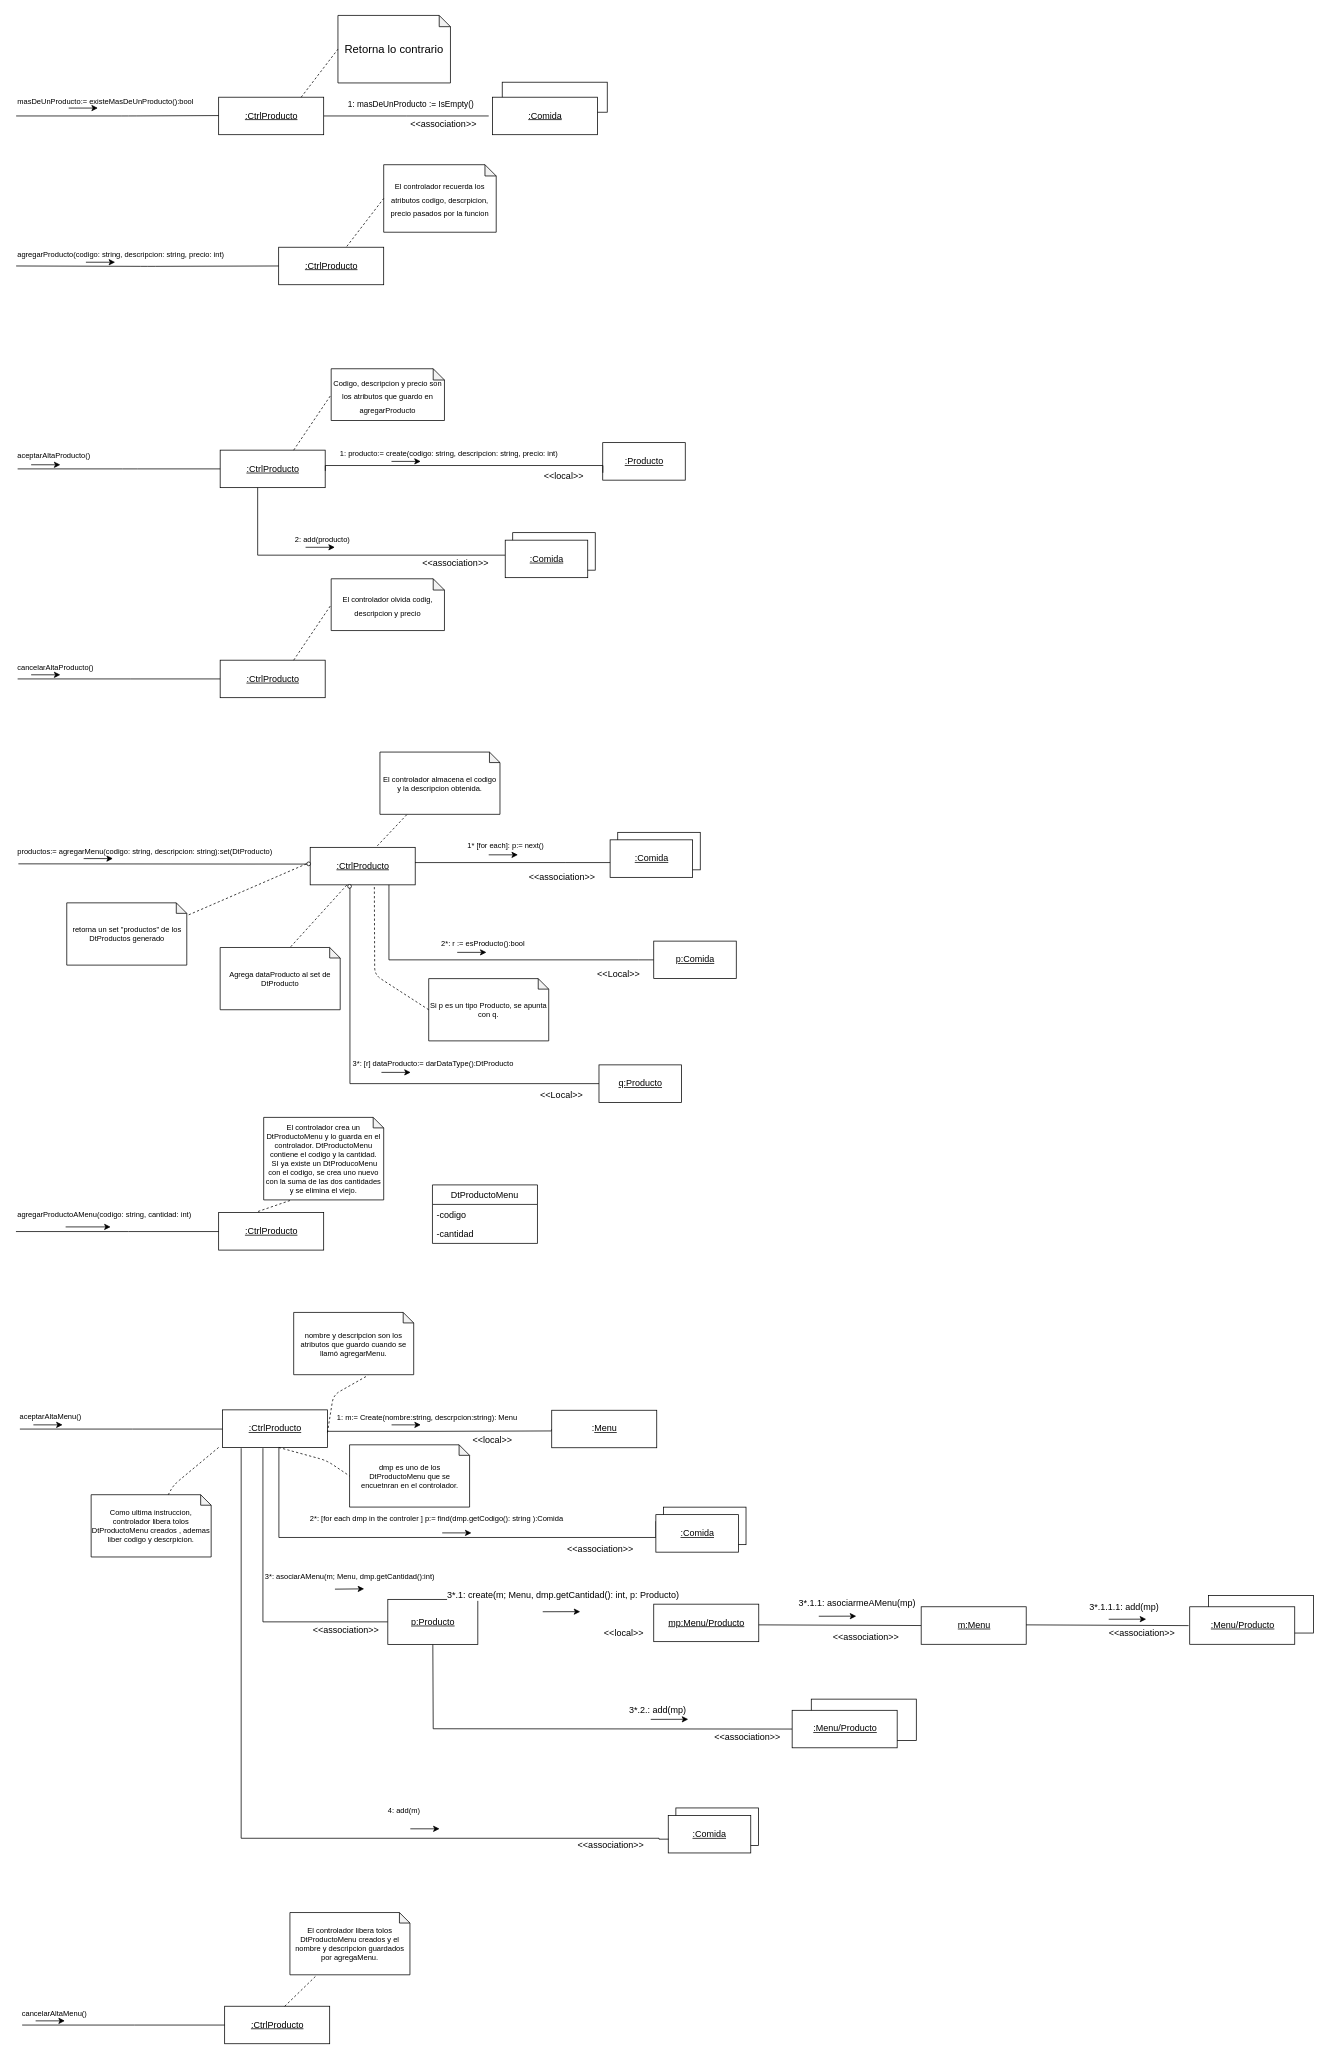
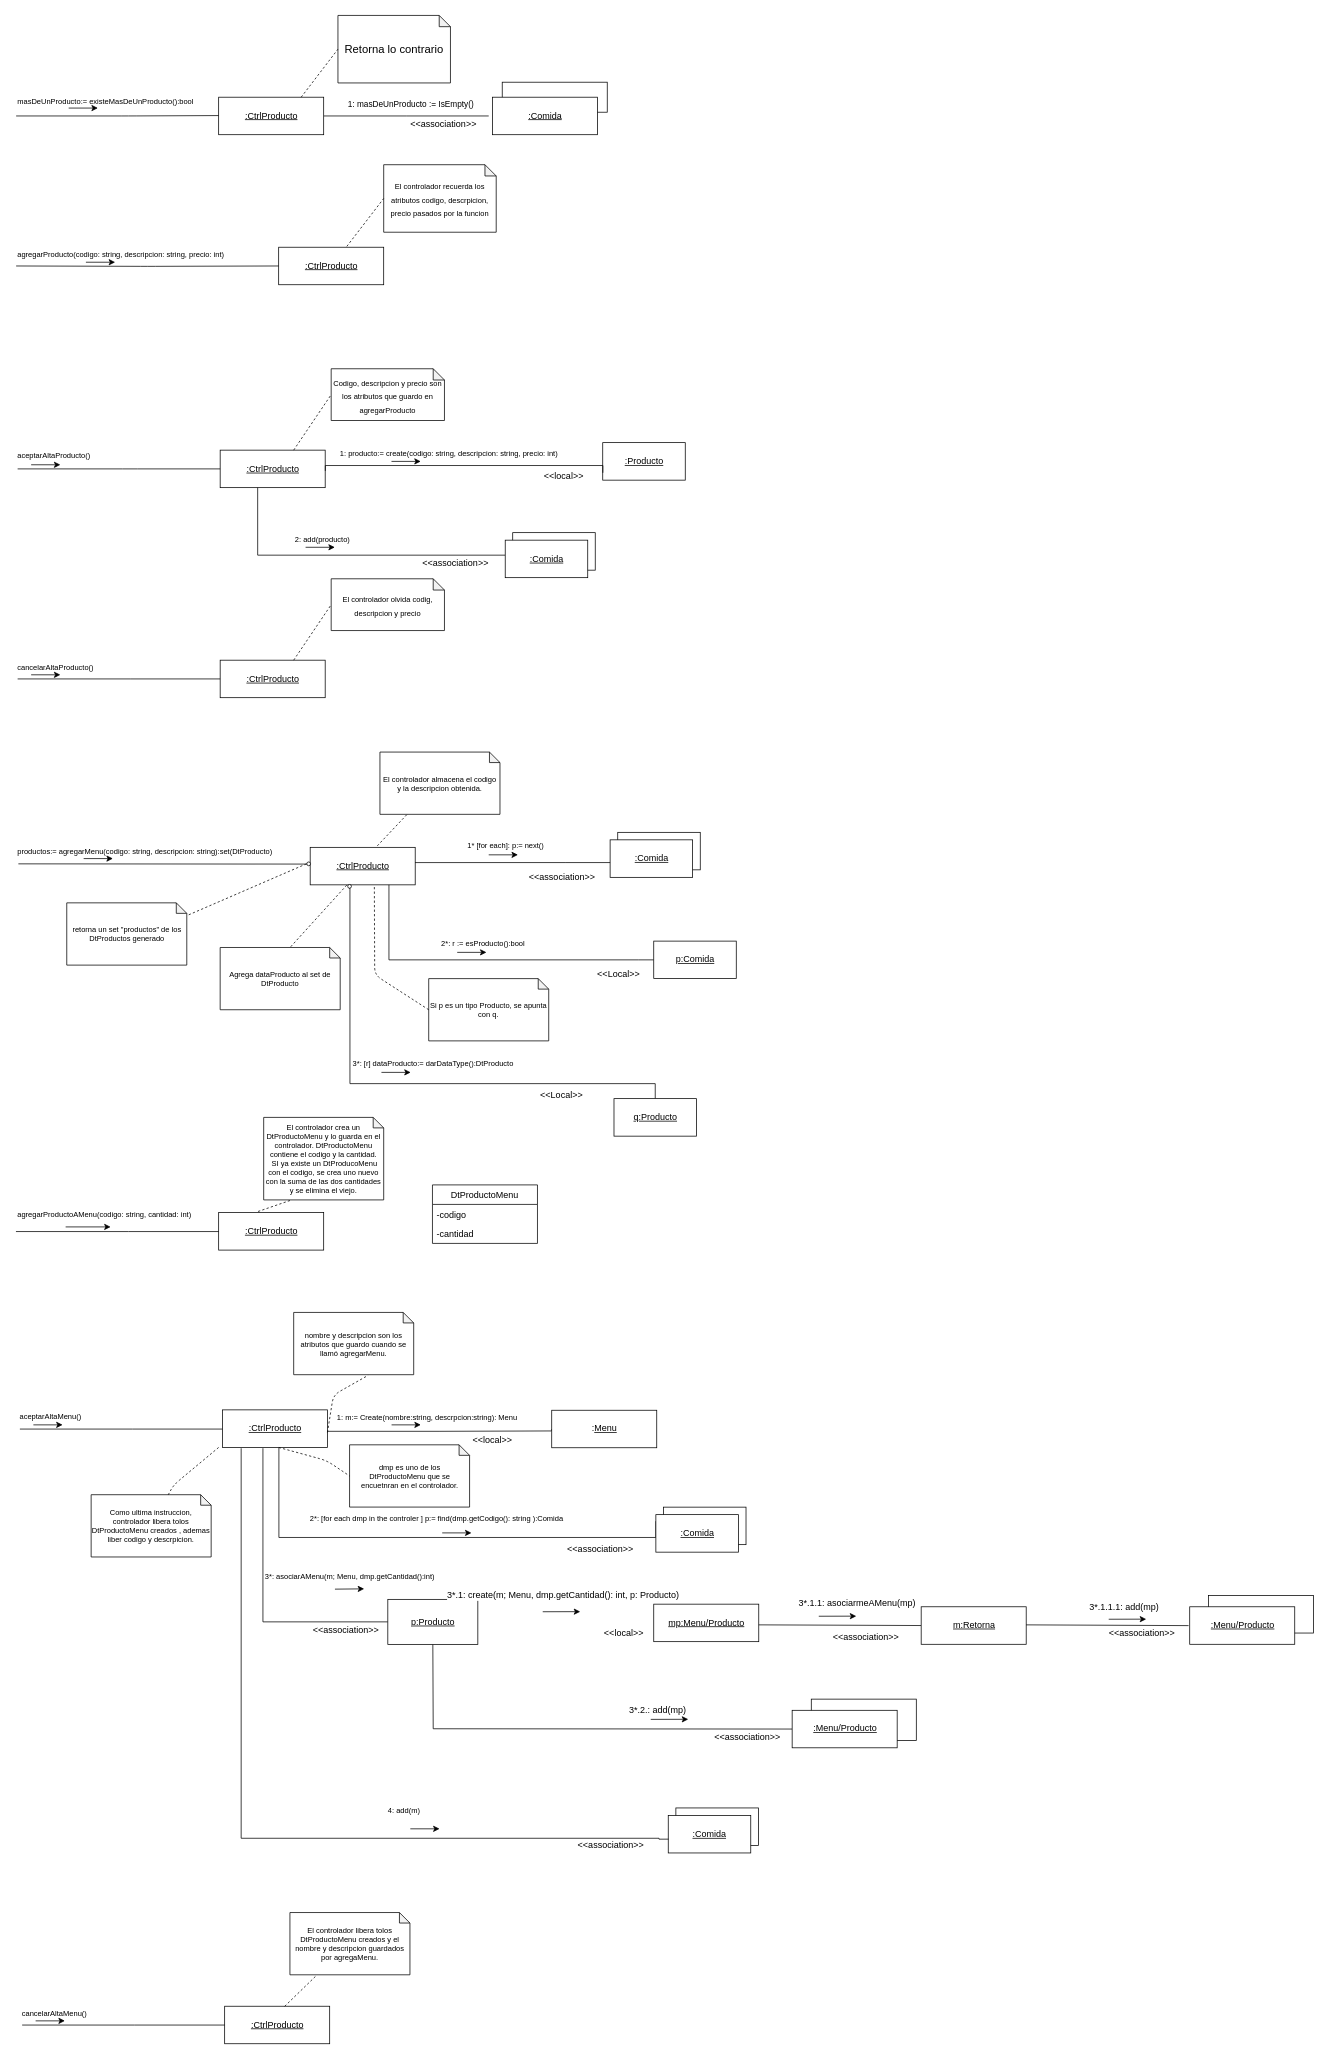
(640, 1083) -> (655, 1117)
(974, 1625) -> (974, 1625)
